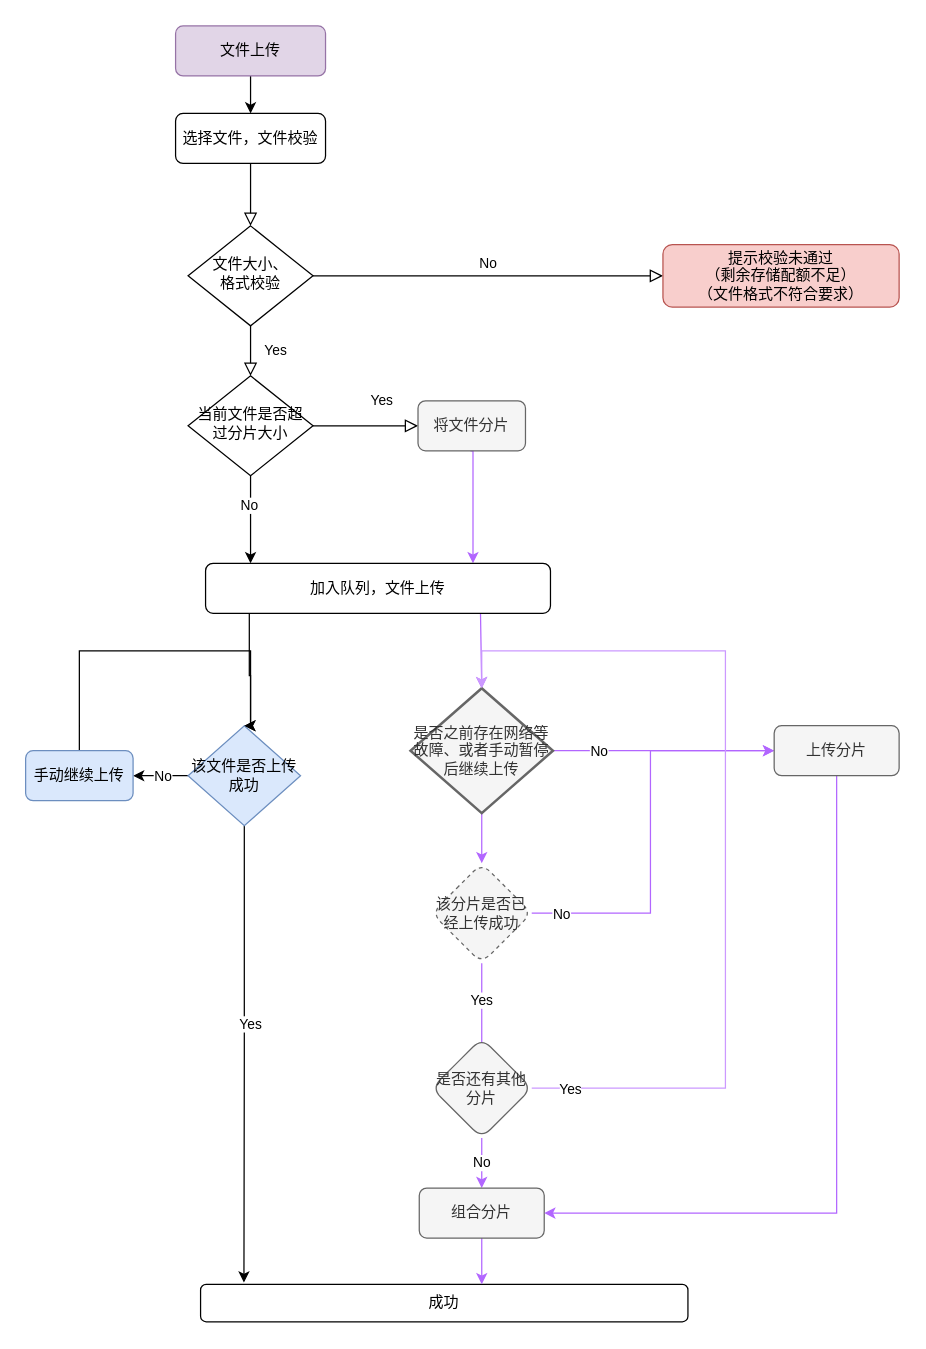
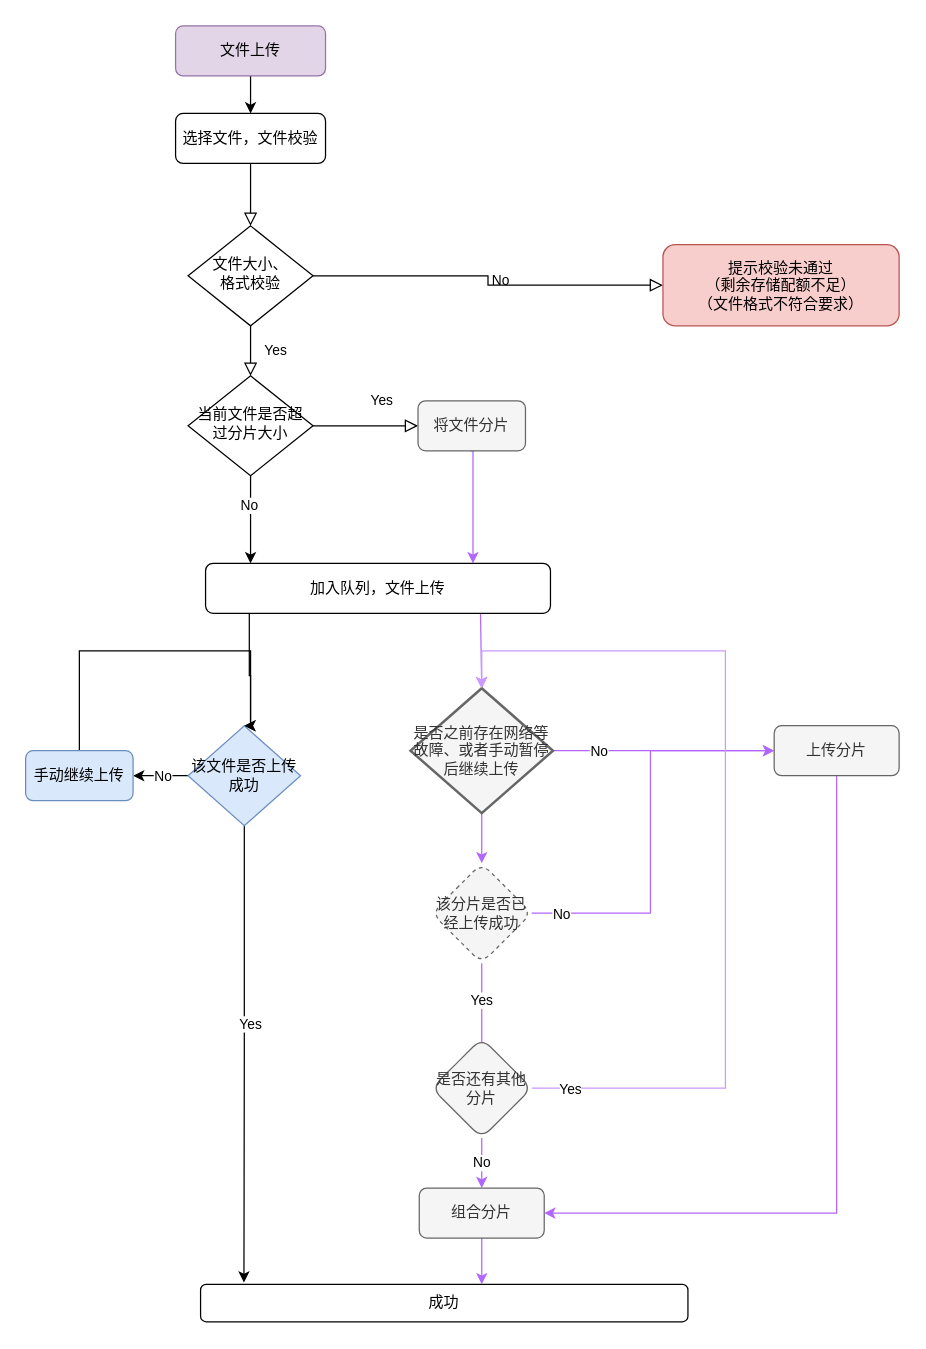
(781, 276) -> (781, 285)
